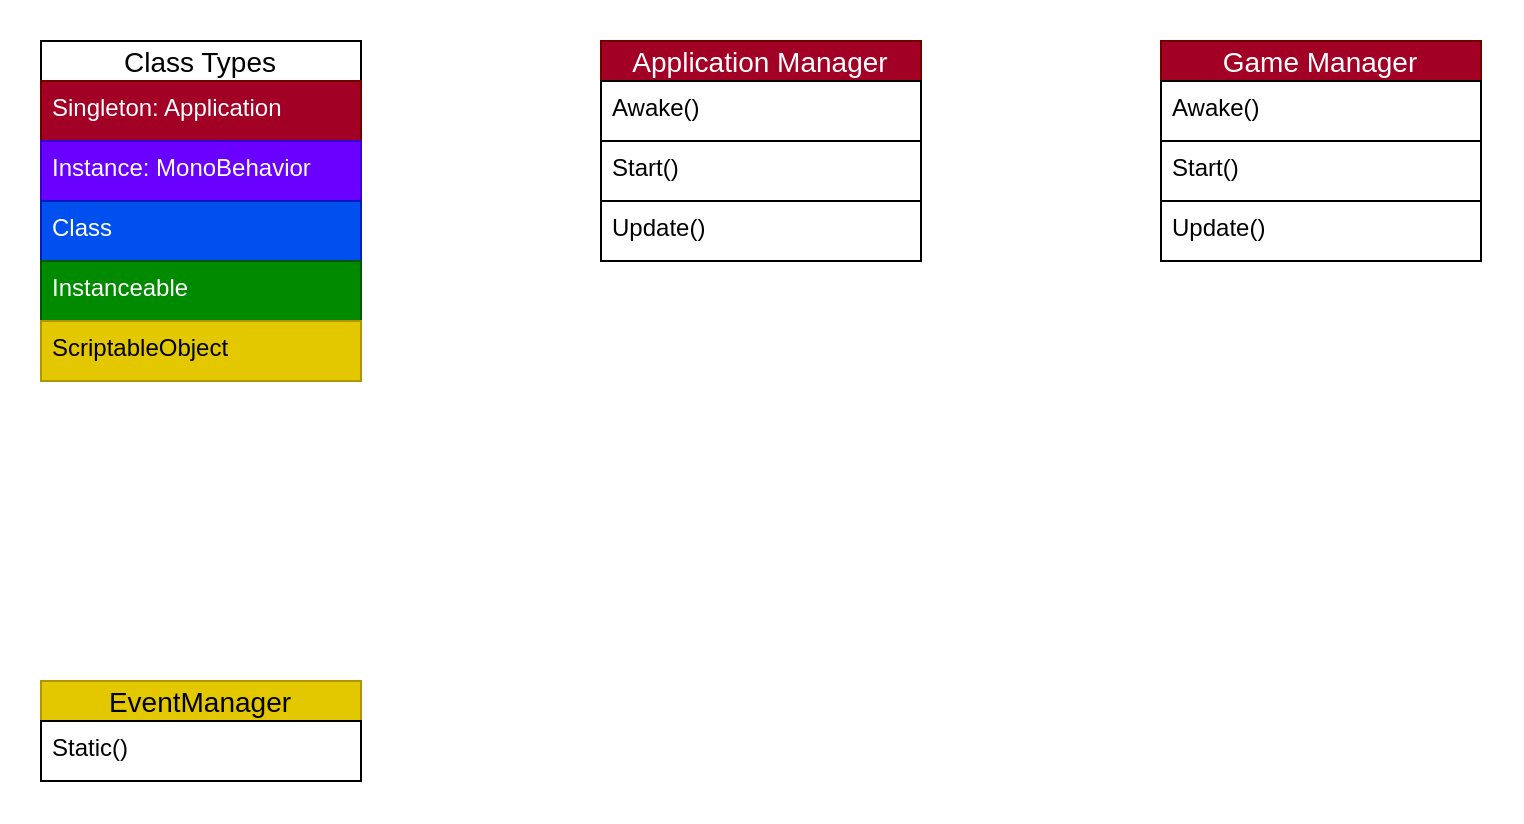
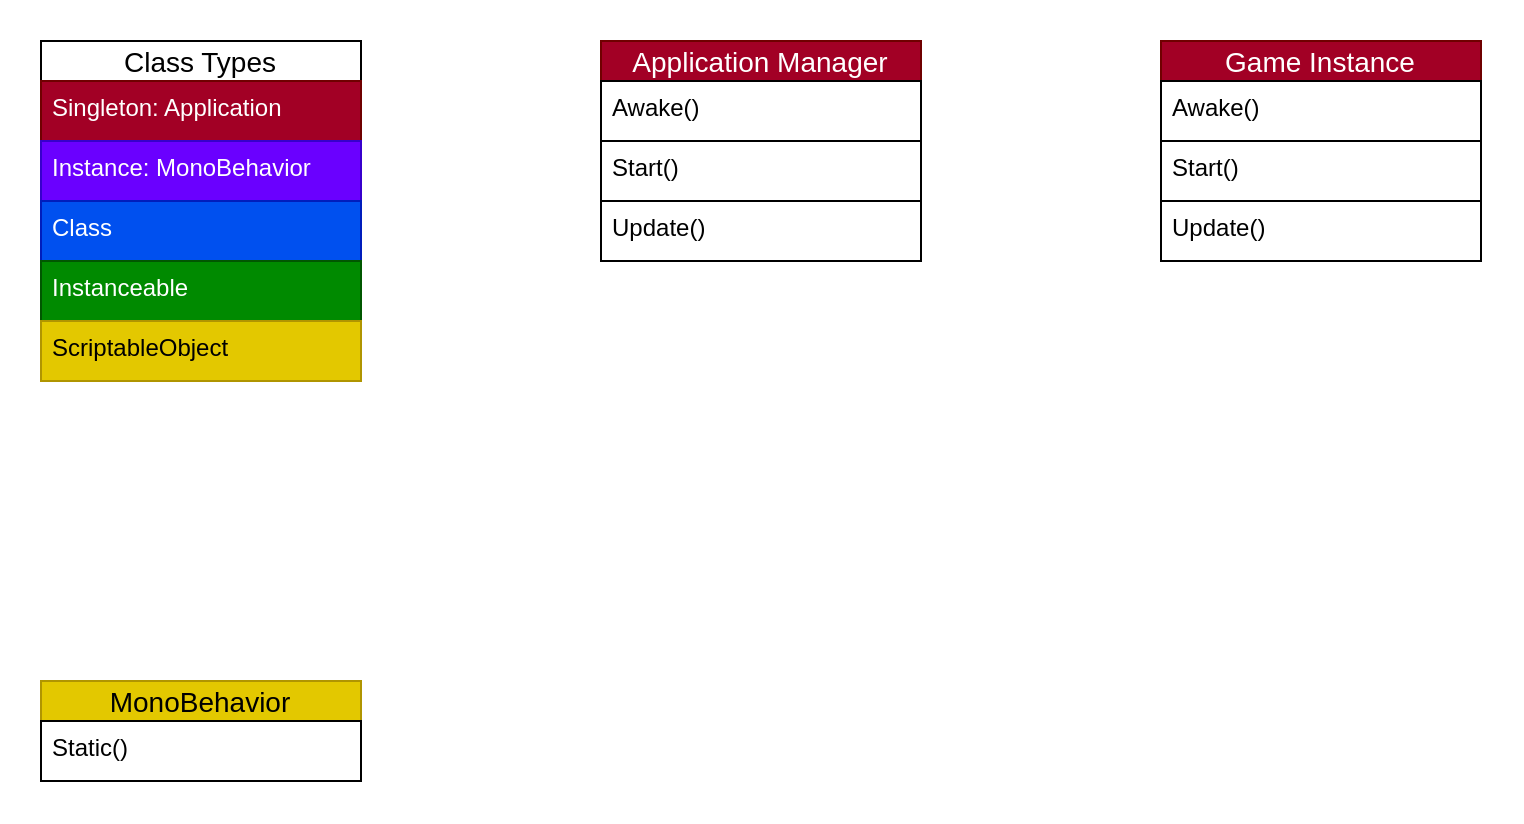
(1320, 63) -> (1320, 63)
(200, 703) -> (200, 703)
